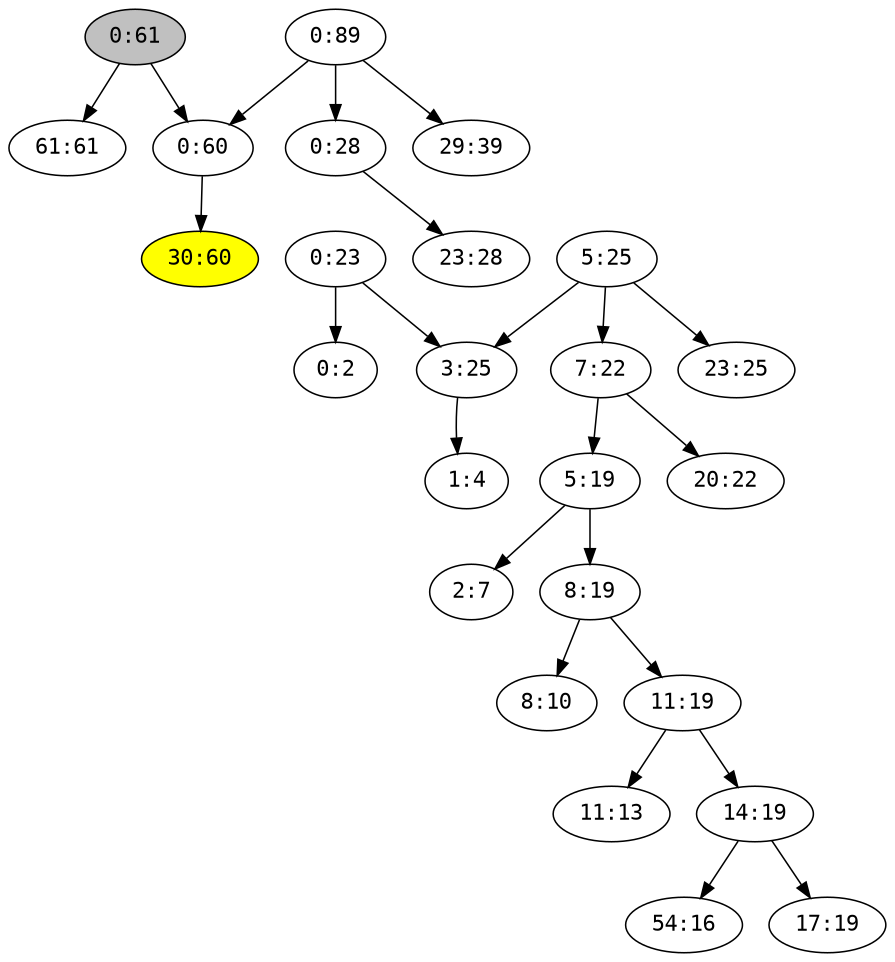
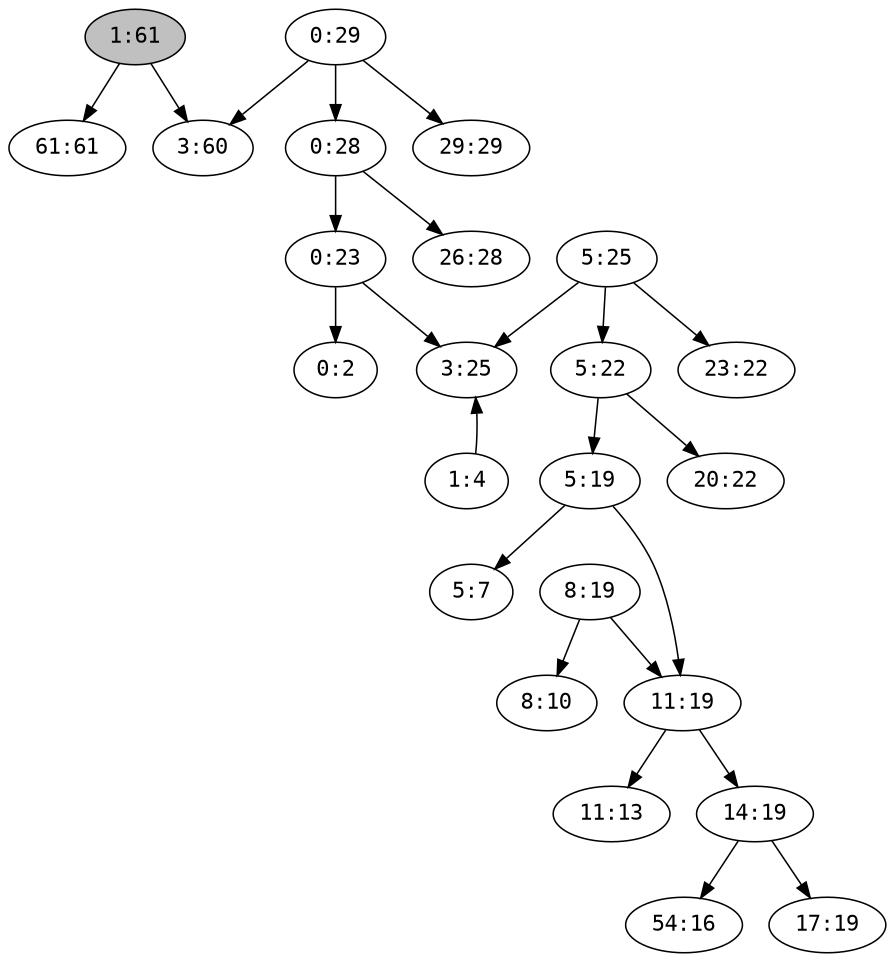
(135, 37) -> (135, 37)
(336, 37) -> (336, 37)
(203, 148) -> (203, 148)
(471, 148) -> (471, 148)
none -> (336, 196)
(200, 259) -> none
(471, 259) -> (471, 259)
(601, 370) -> (601, 370)
(736, 370) -> (736, 370)
(456, 418) -> (477, 434)
(590, 529) -> (659, 577)
(471, 592) -> (471, 592)
